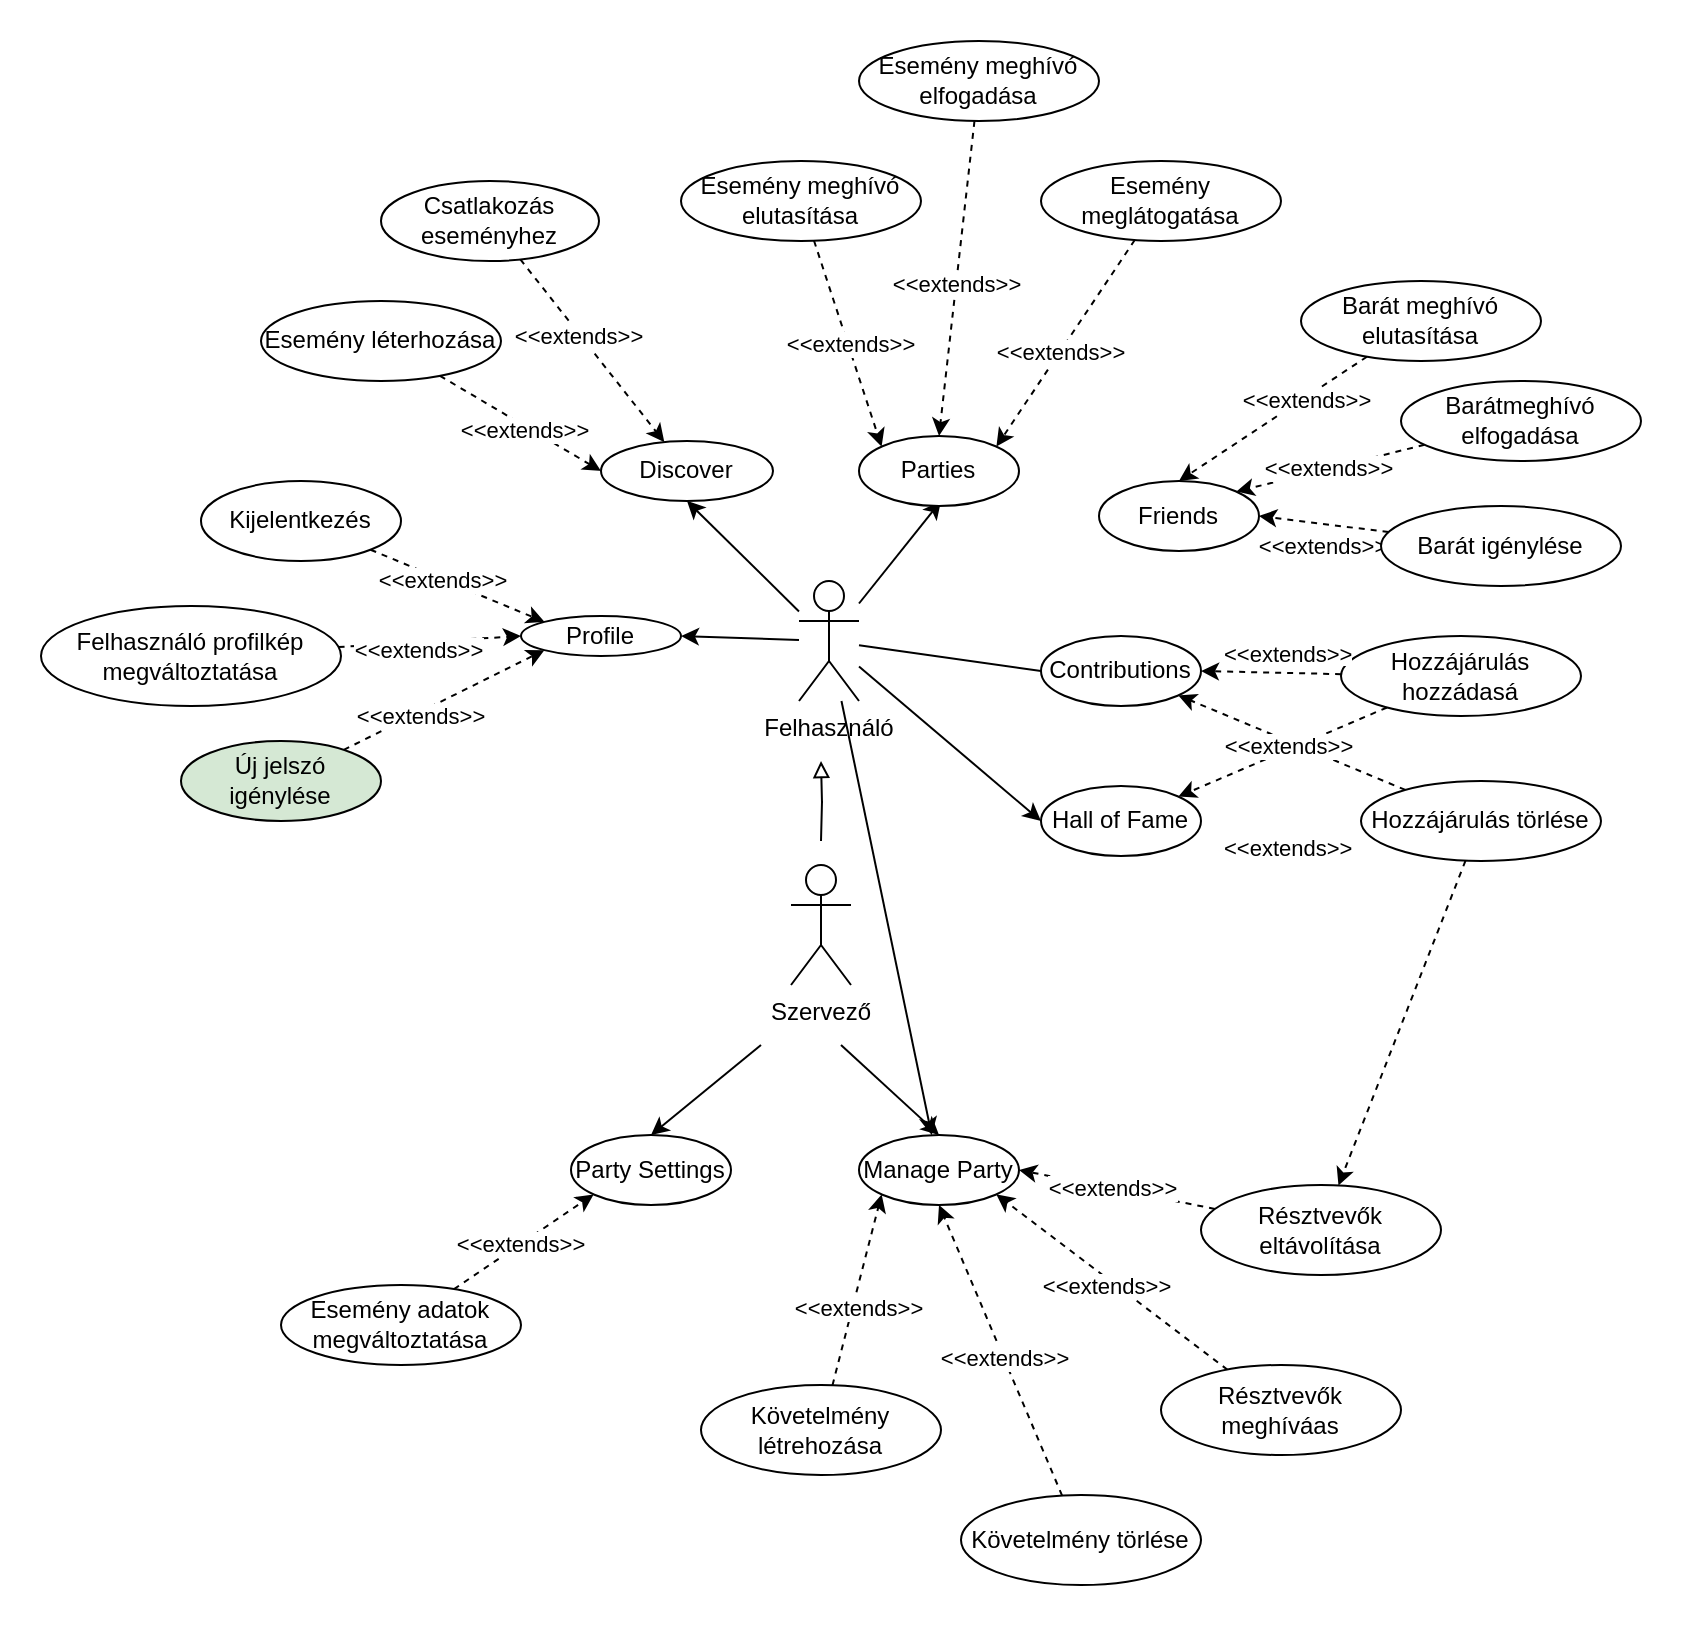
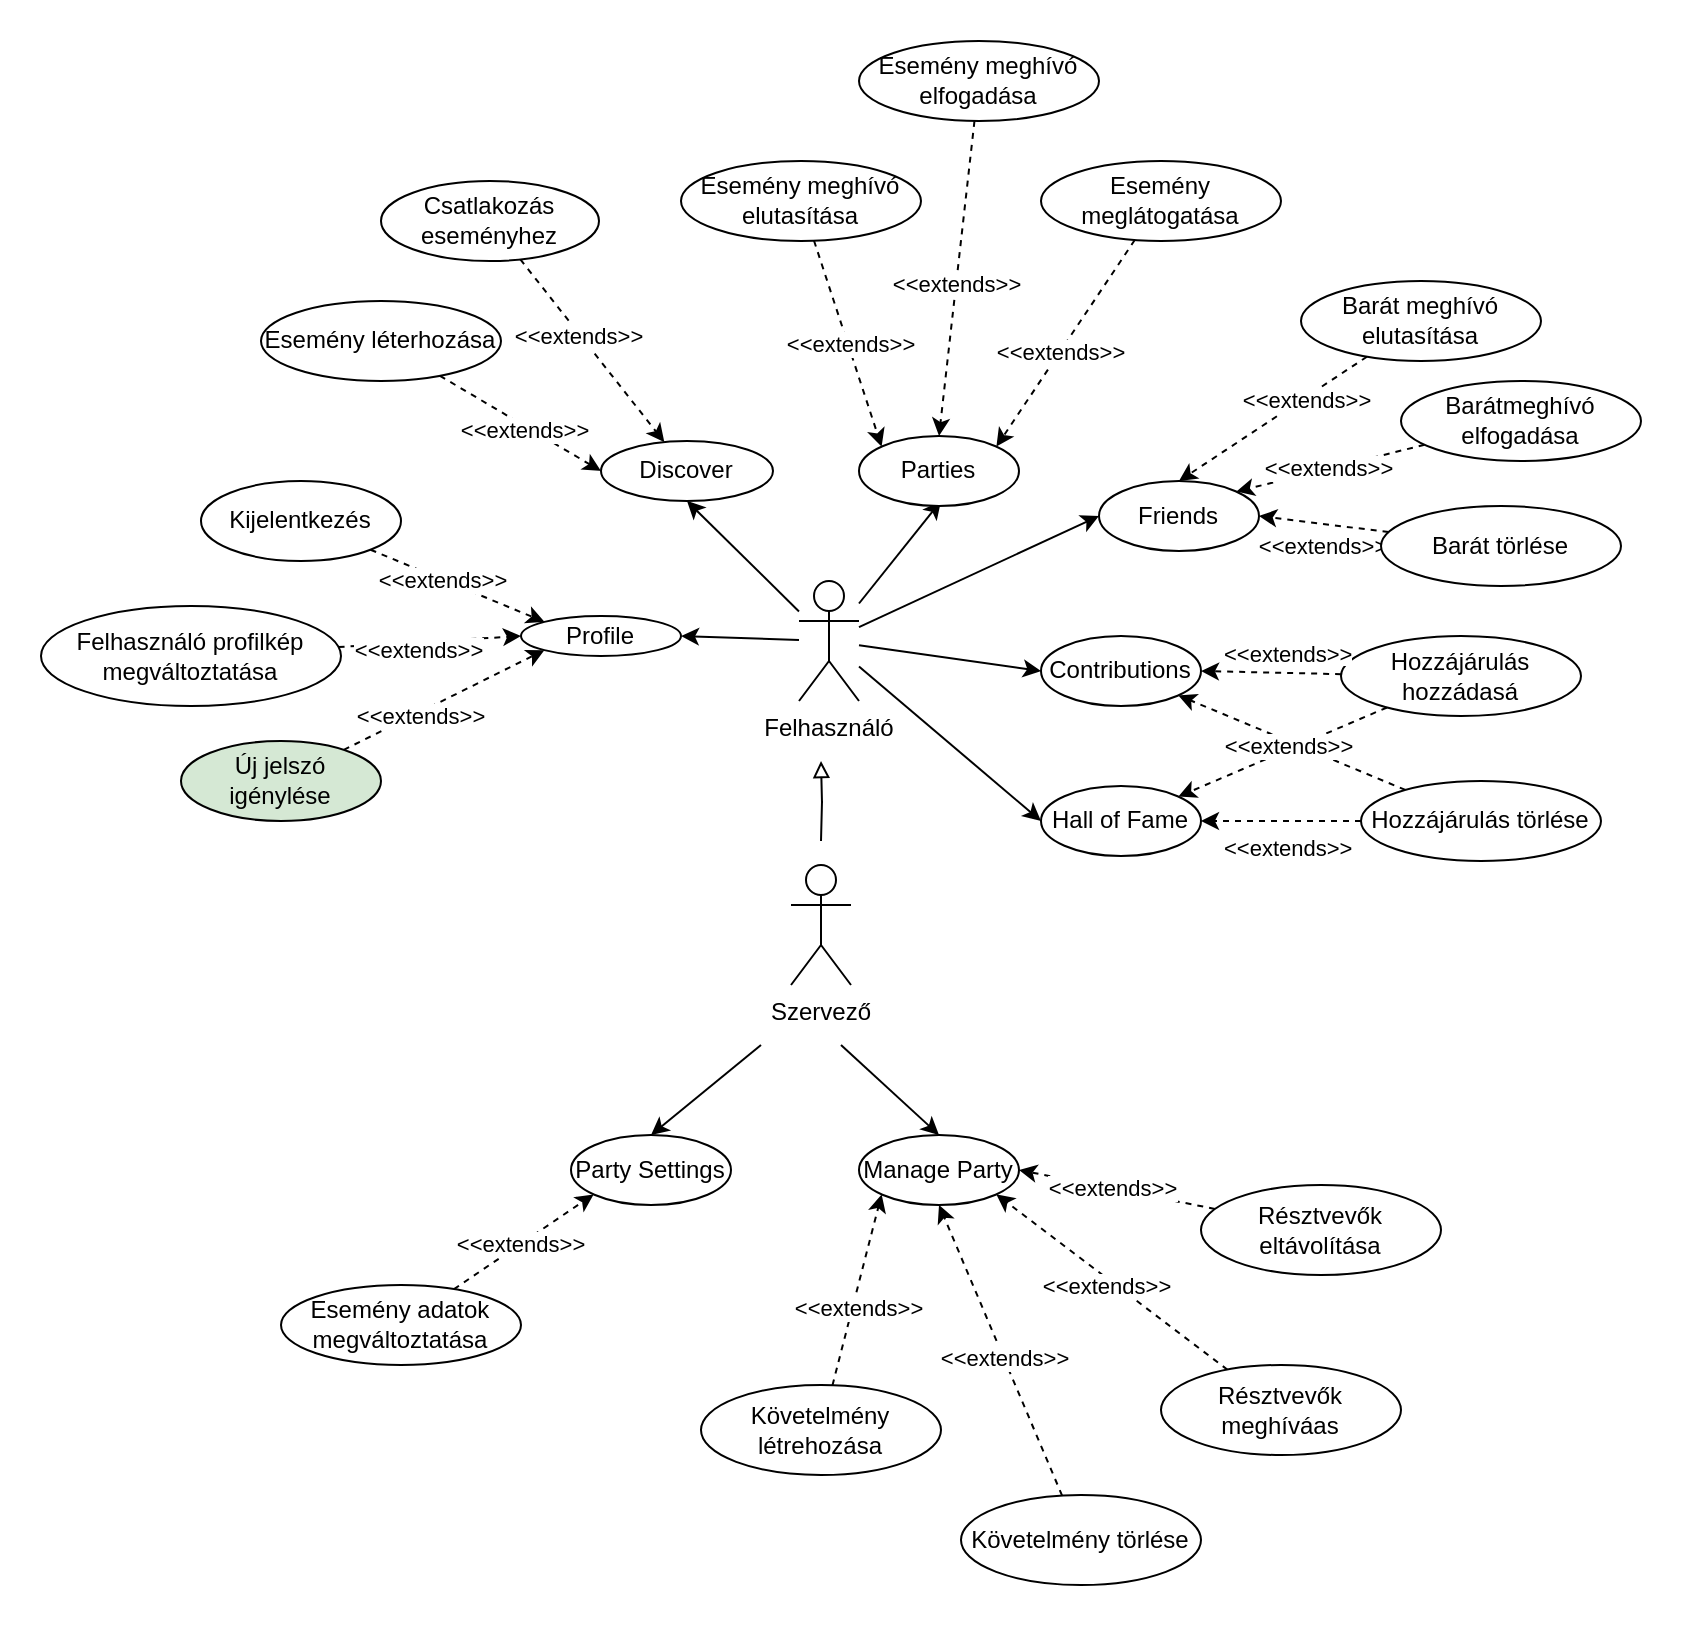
(1501, 547) -> (1501, 547)
(1031, 670) -> (1026, 669)
(885, 911) -> (973, 574)
(1404, 1017) -> (1288, 821)
